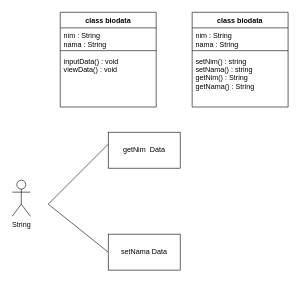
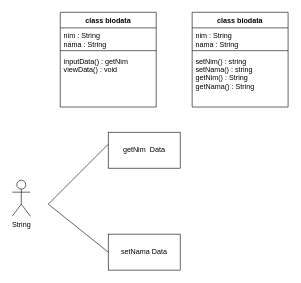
(95, 61) -> (99, 61)
